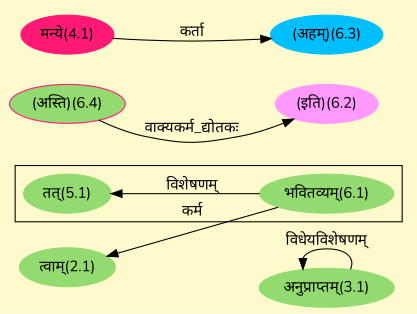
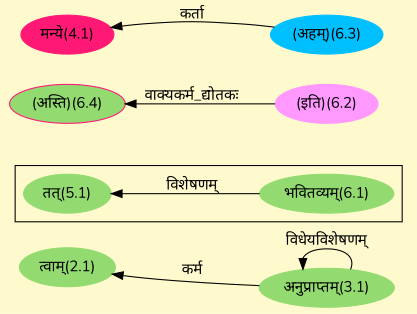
(187, 41) -> (198, 22)
(191, 142) -> (206, 104)
(198, 230) -> (191, 282)
